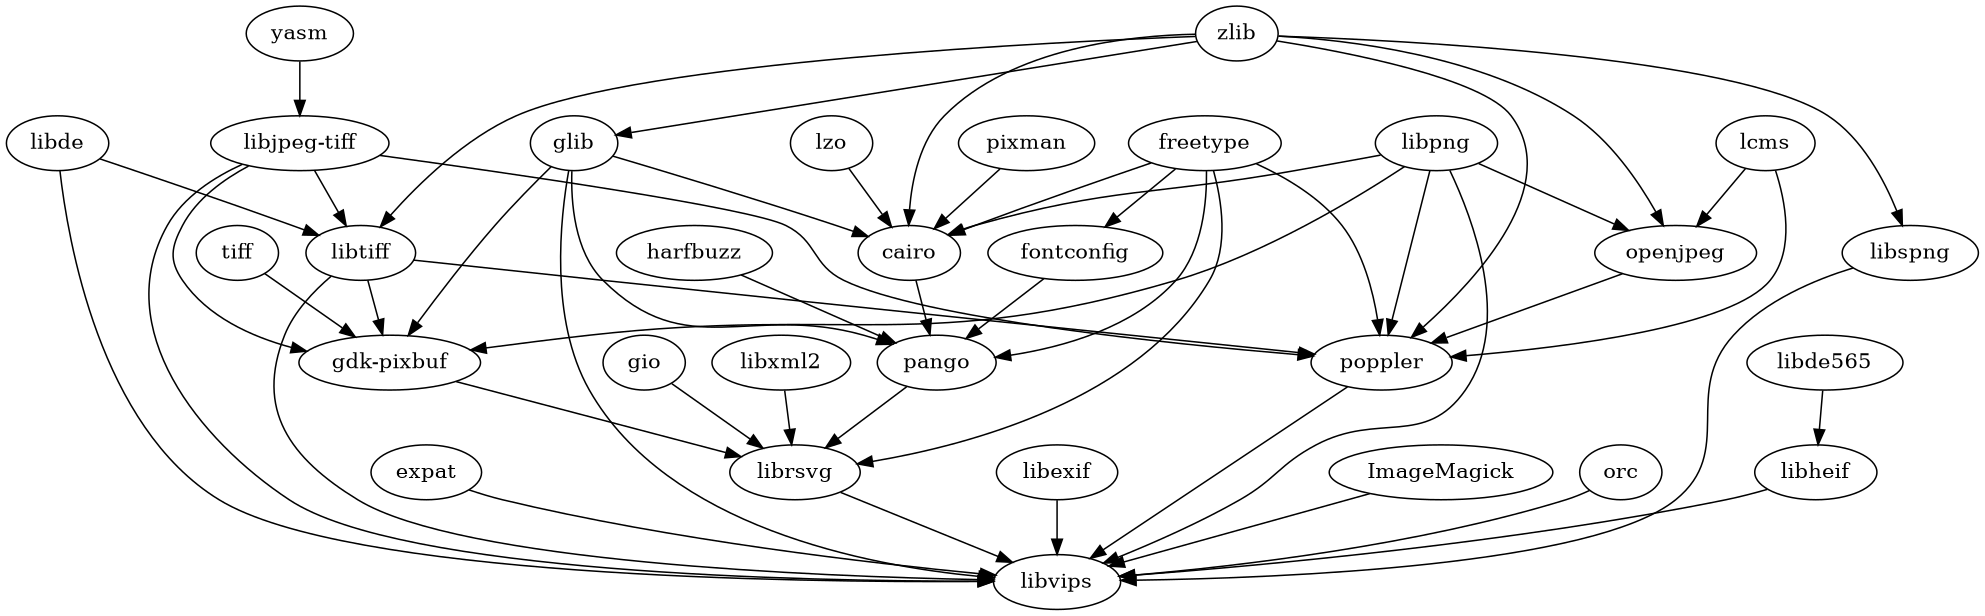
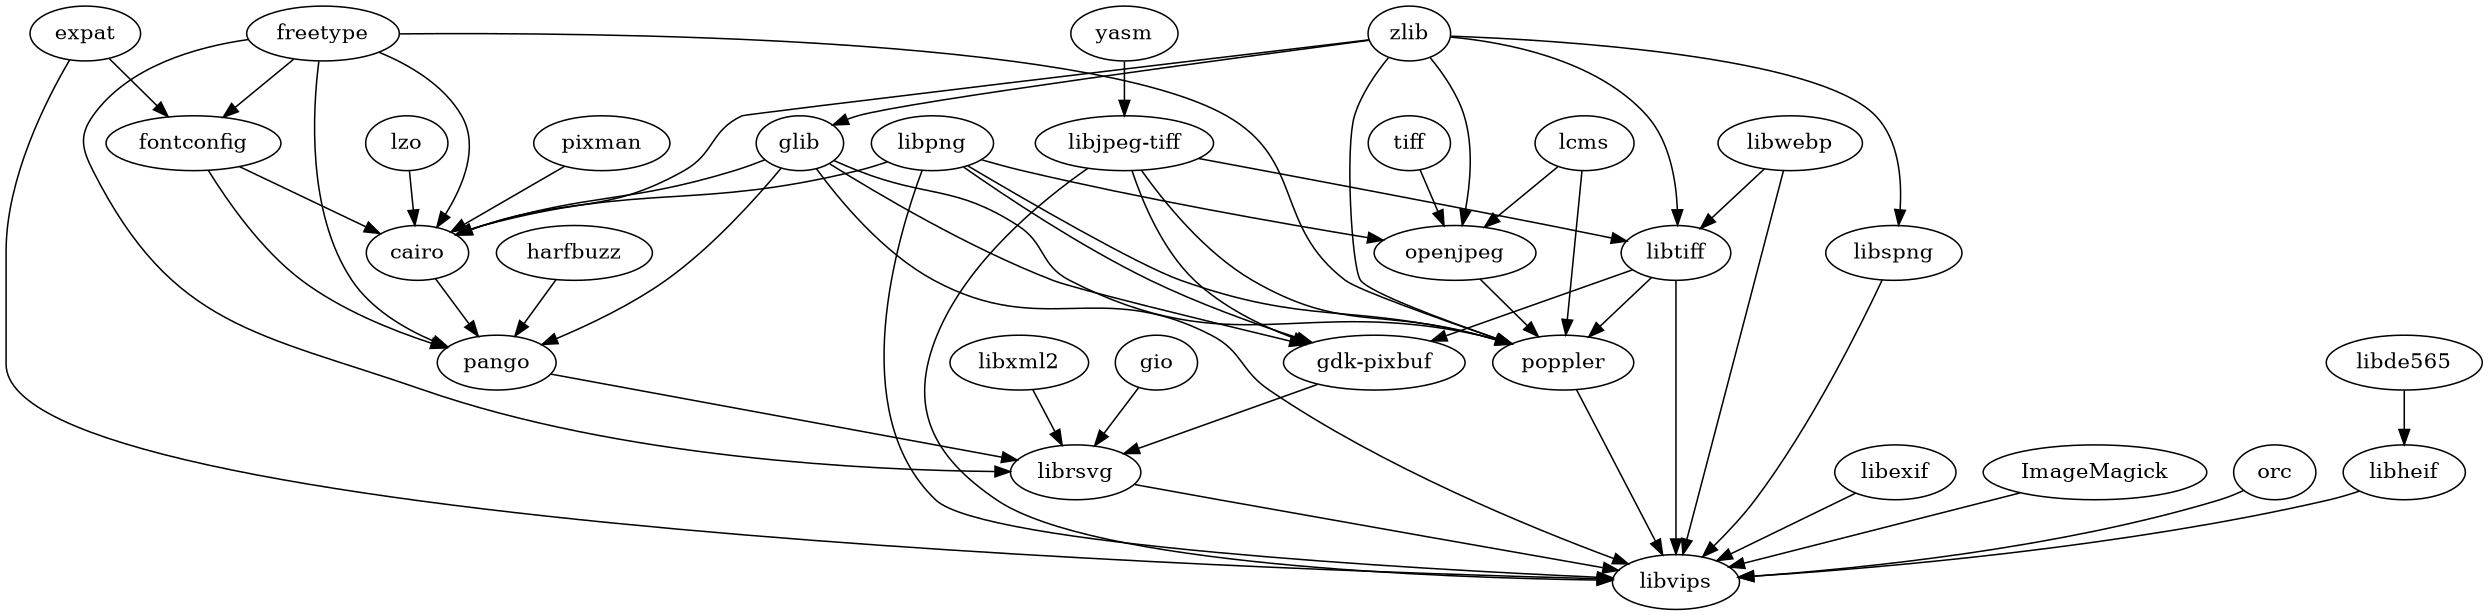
none -> (138, 87)
(58, 143) -> (1790, 143)
none -> (303, 197)
none -> (1051, 265)
(298, 297) -> (1429, 191)
